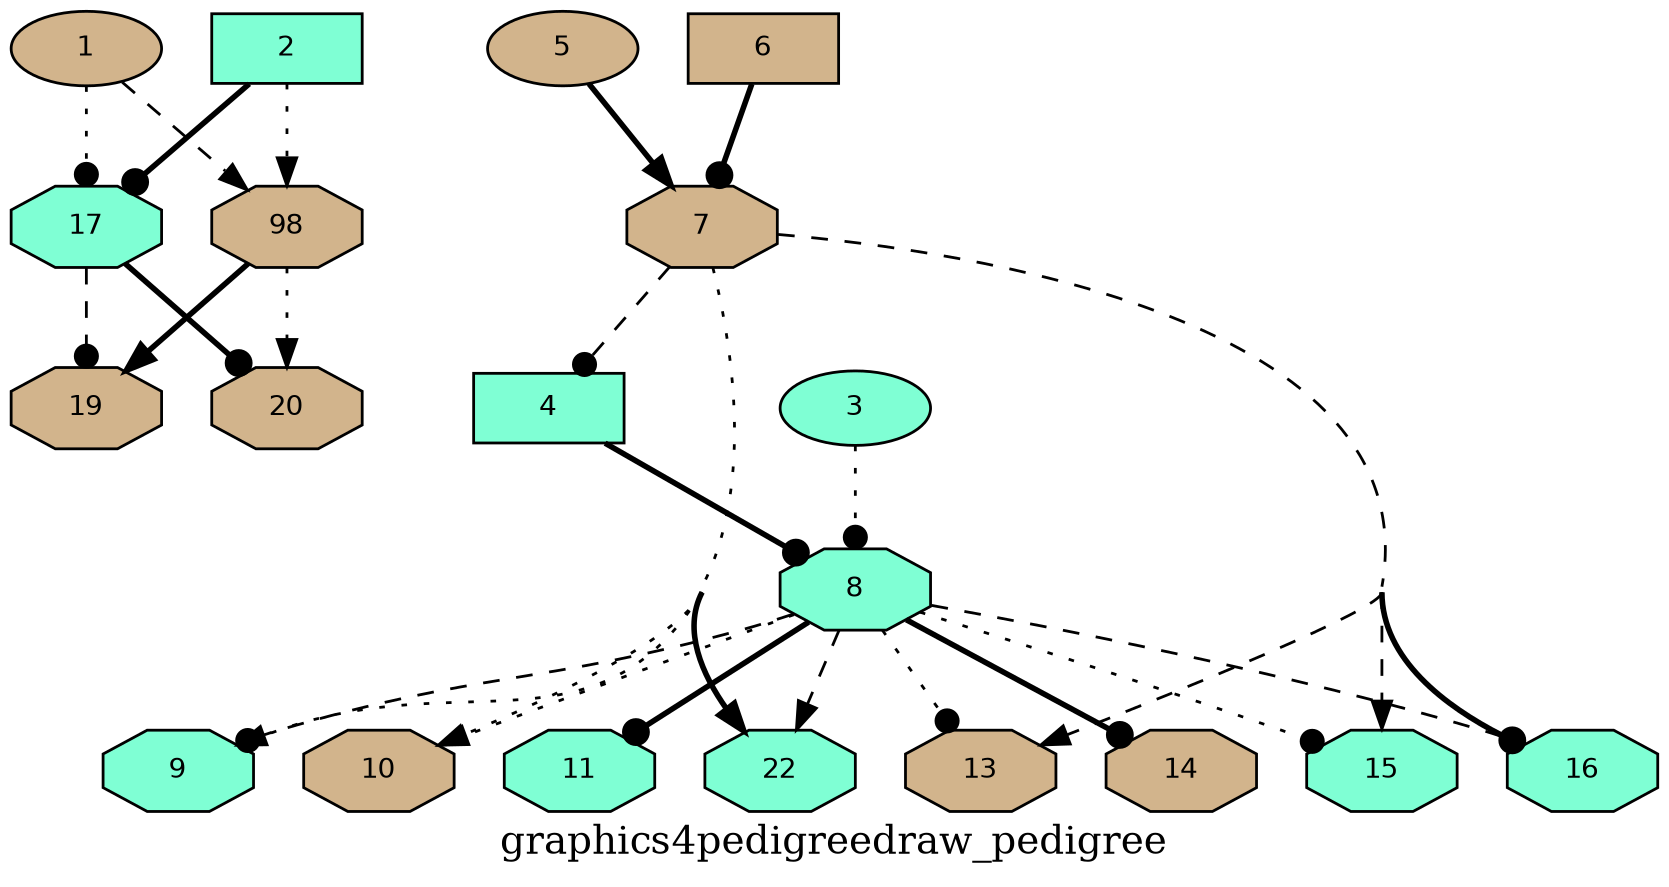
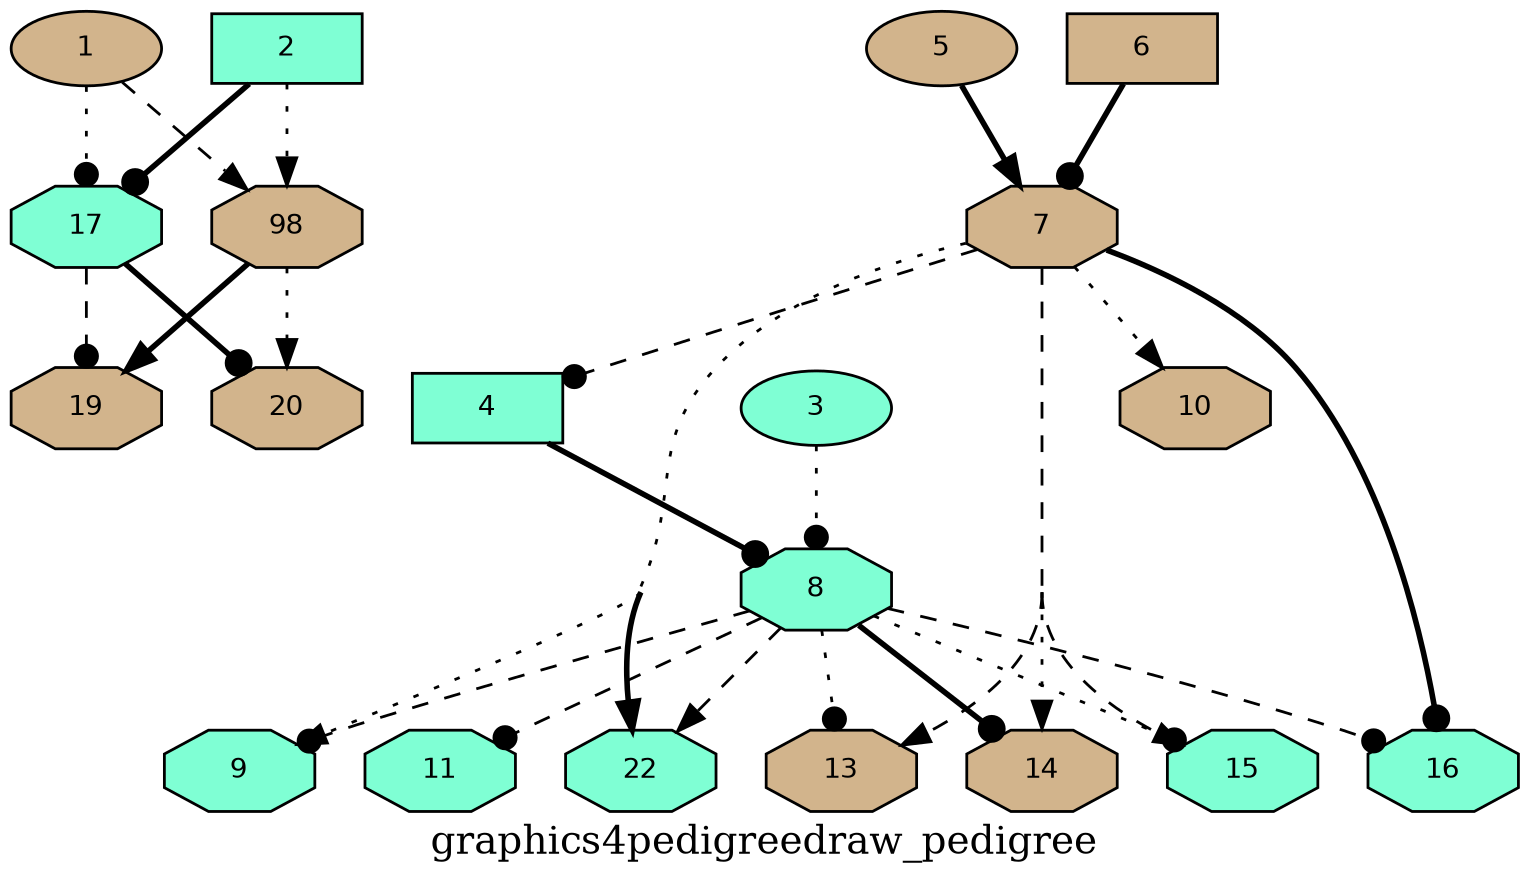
none -> (1042, 665)
(727, 674) -> (645, 672)
(630, 675) -> none
